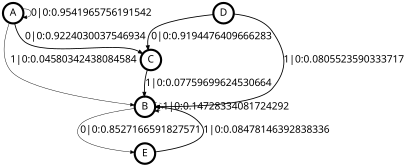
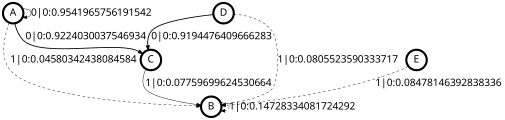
(145, 81) -> (160, 97)
(44, 88) -> (76, 95)
(268, 91) -> (278, 63)
(78, 129) -> none
(203, 132) -> (319, 93)
